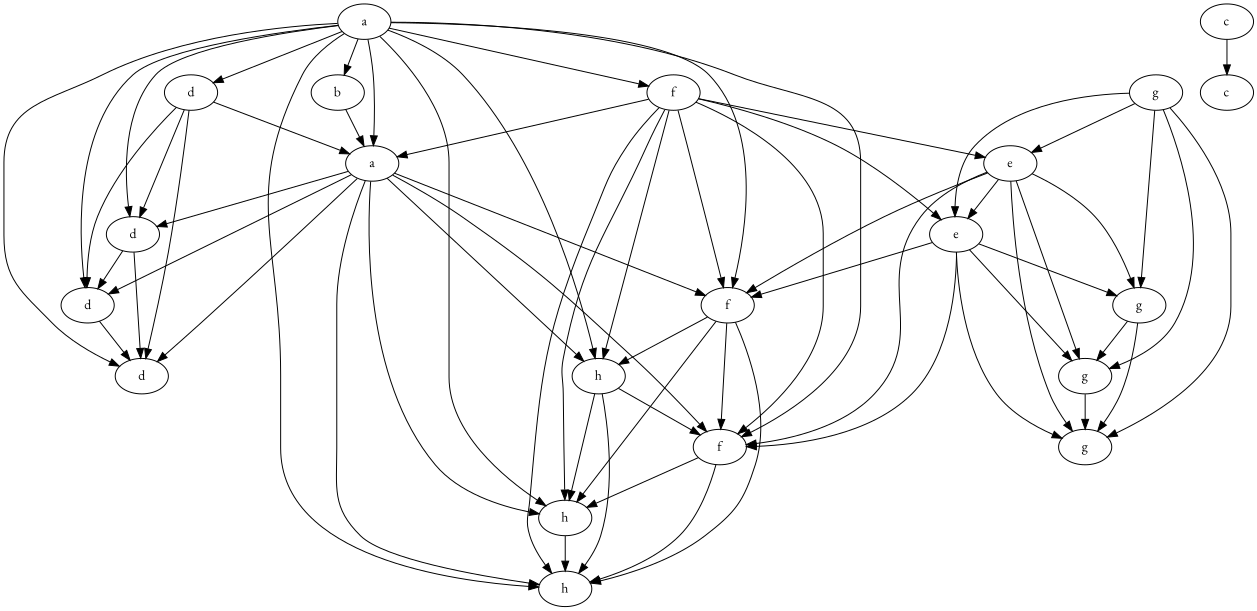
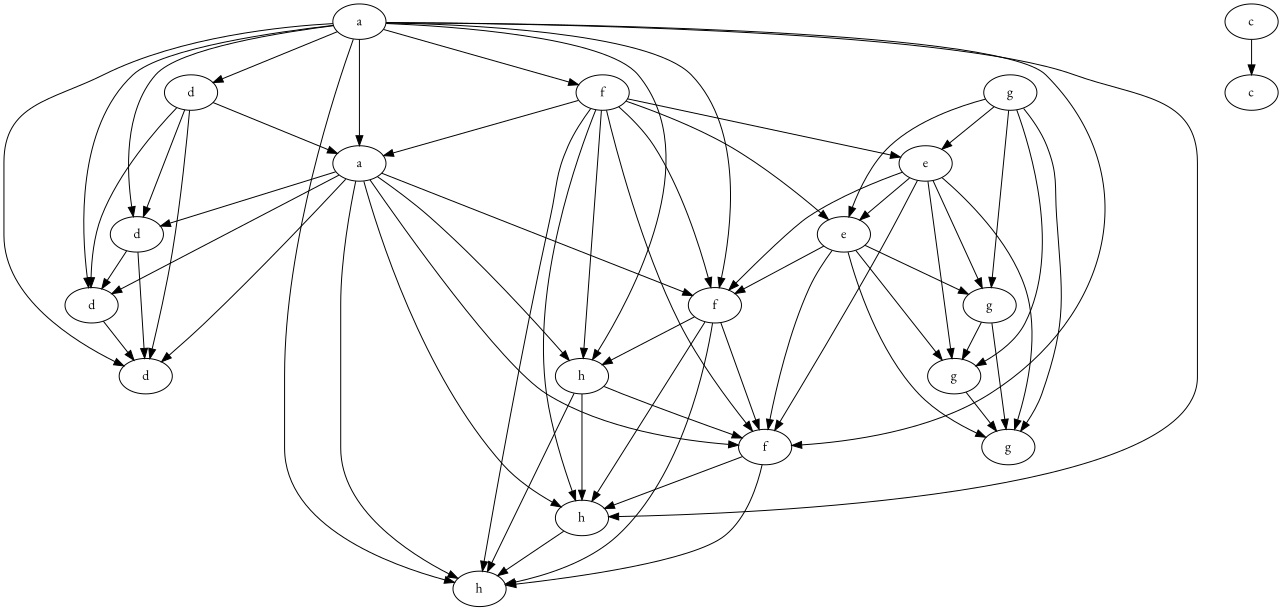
(338, 93) -> none
